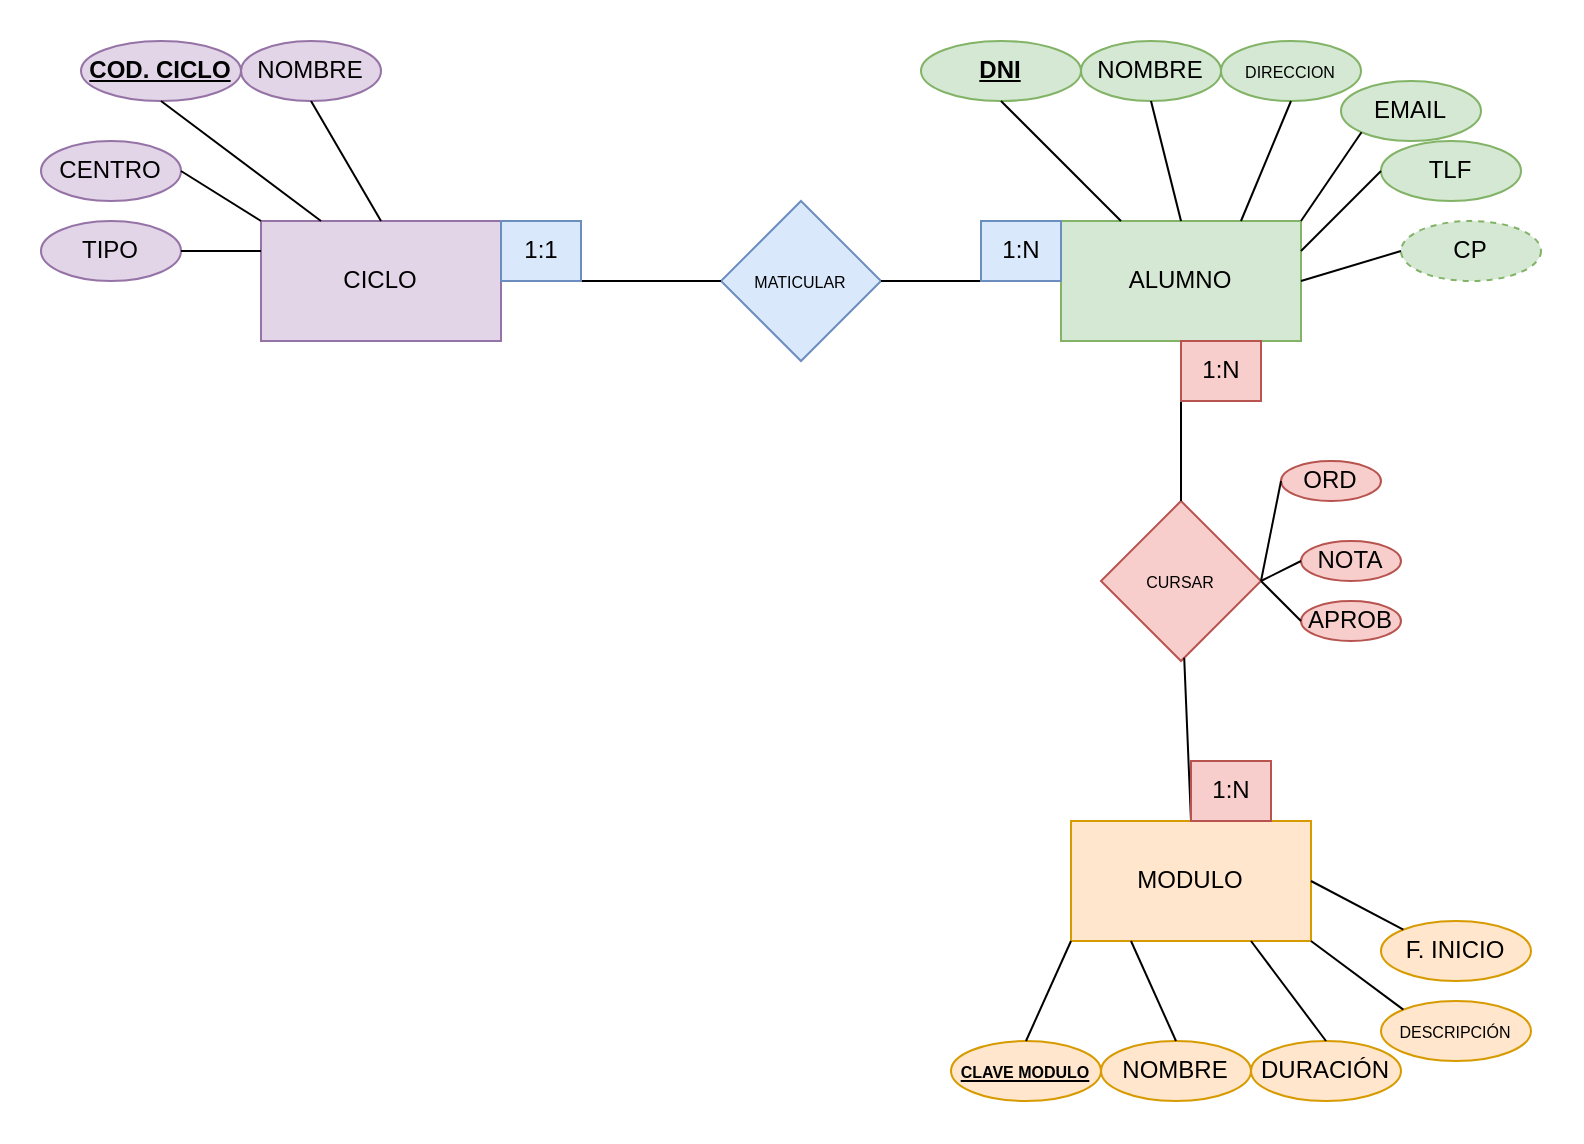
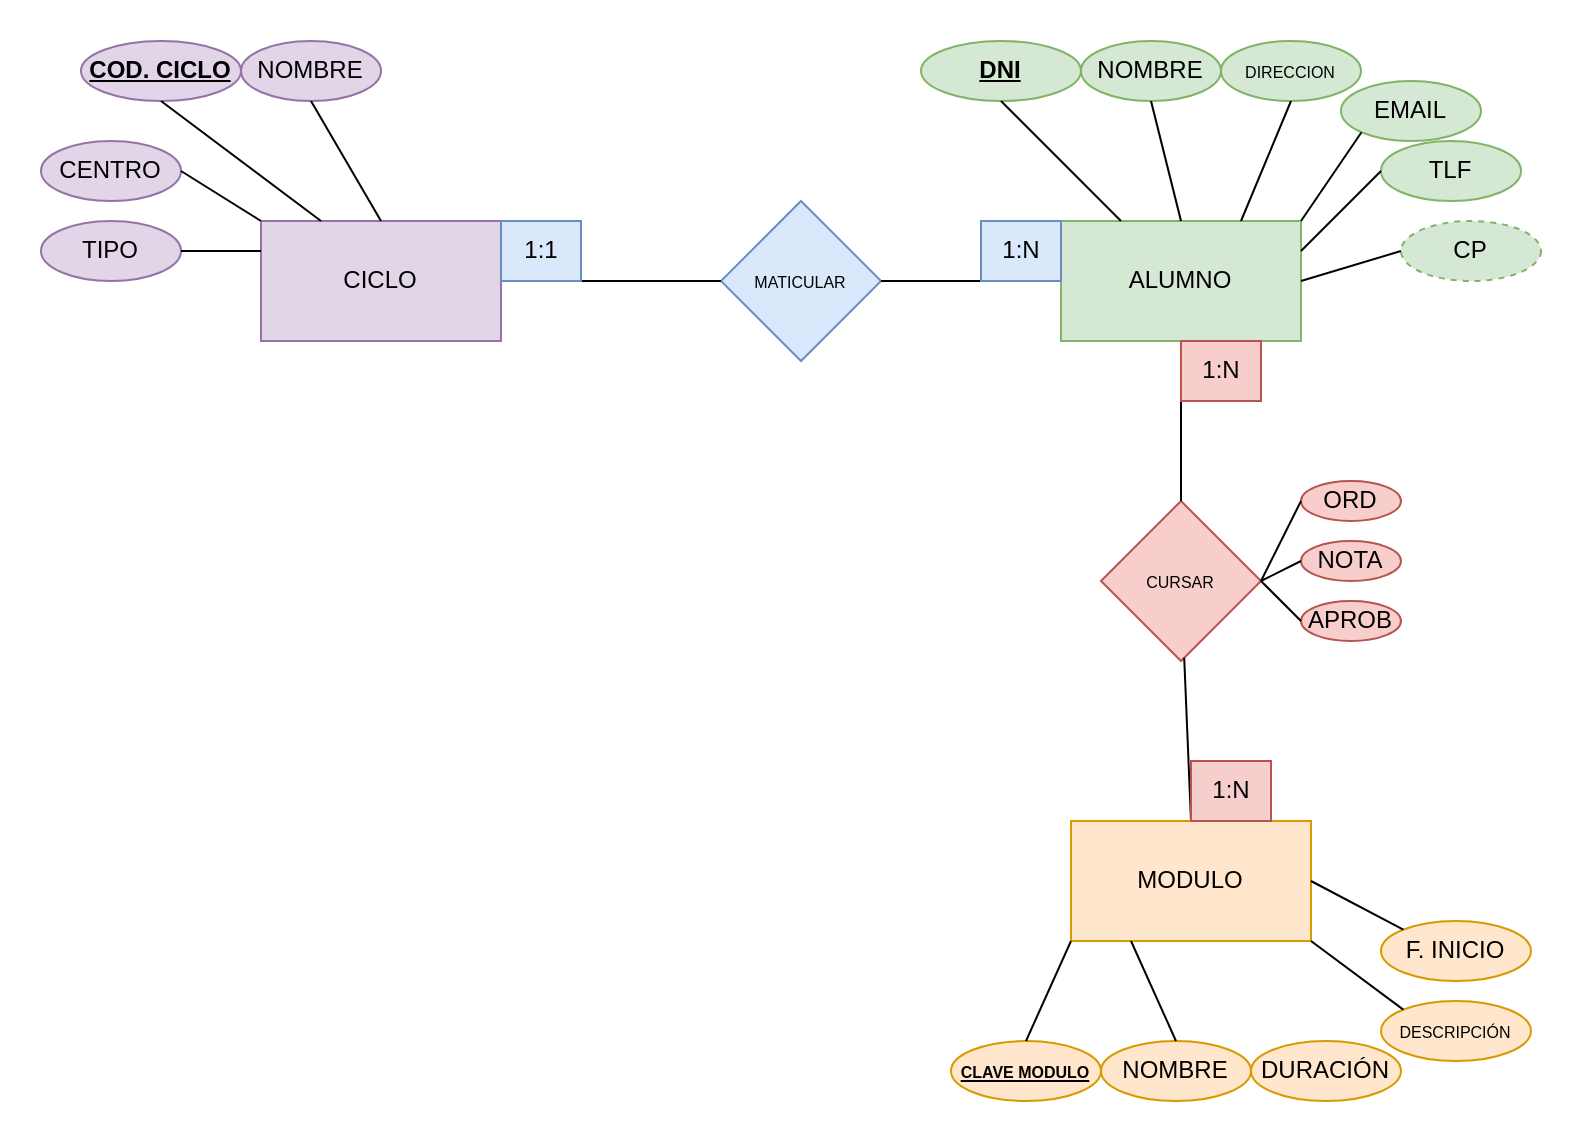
(1331, 481) -> (1351, 501)
(1289, 991) -> none
